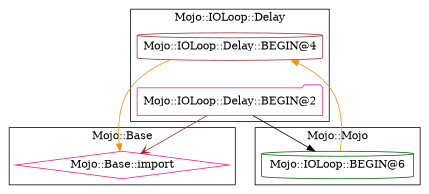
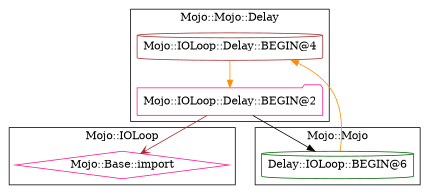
(230, 18) -> (230, 18)
(125, 97) -> (230, 70)
(122, 136) -> (122, 136)
(338, 165) -> (338, 165)
